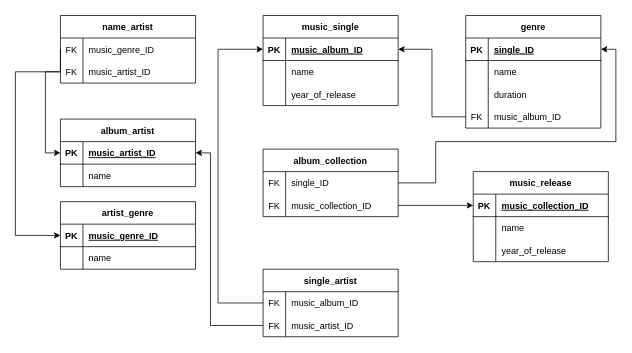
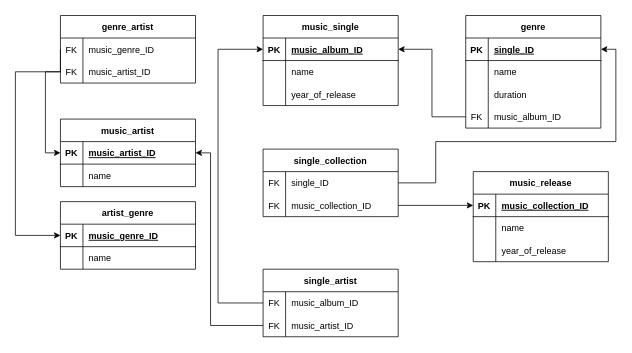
(128, 27) -> (128, 27)
(128, 131) -> (128, 131)
(330, 161) -> (330, 161)
